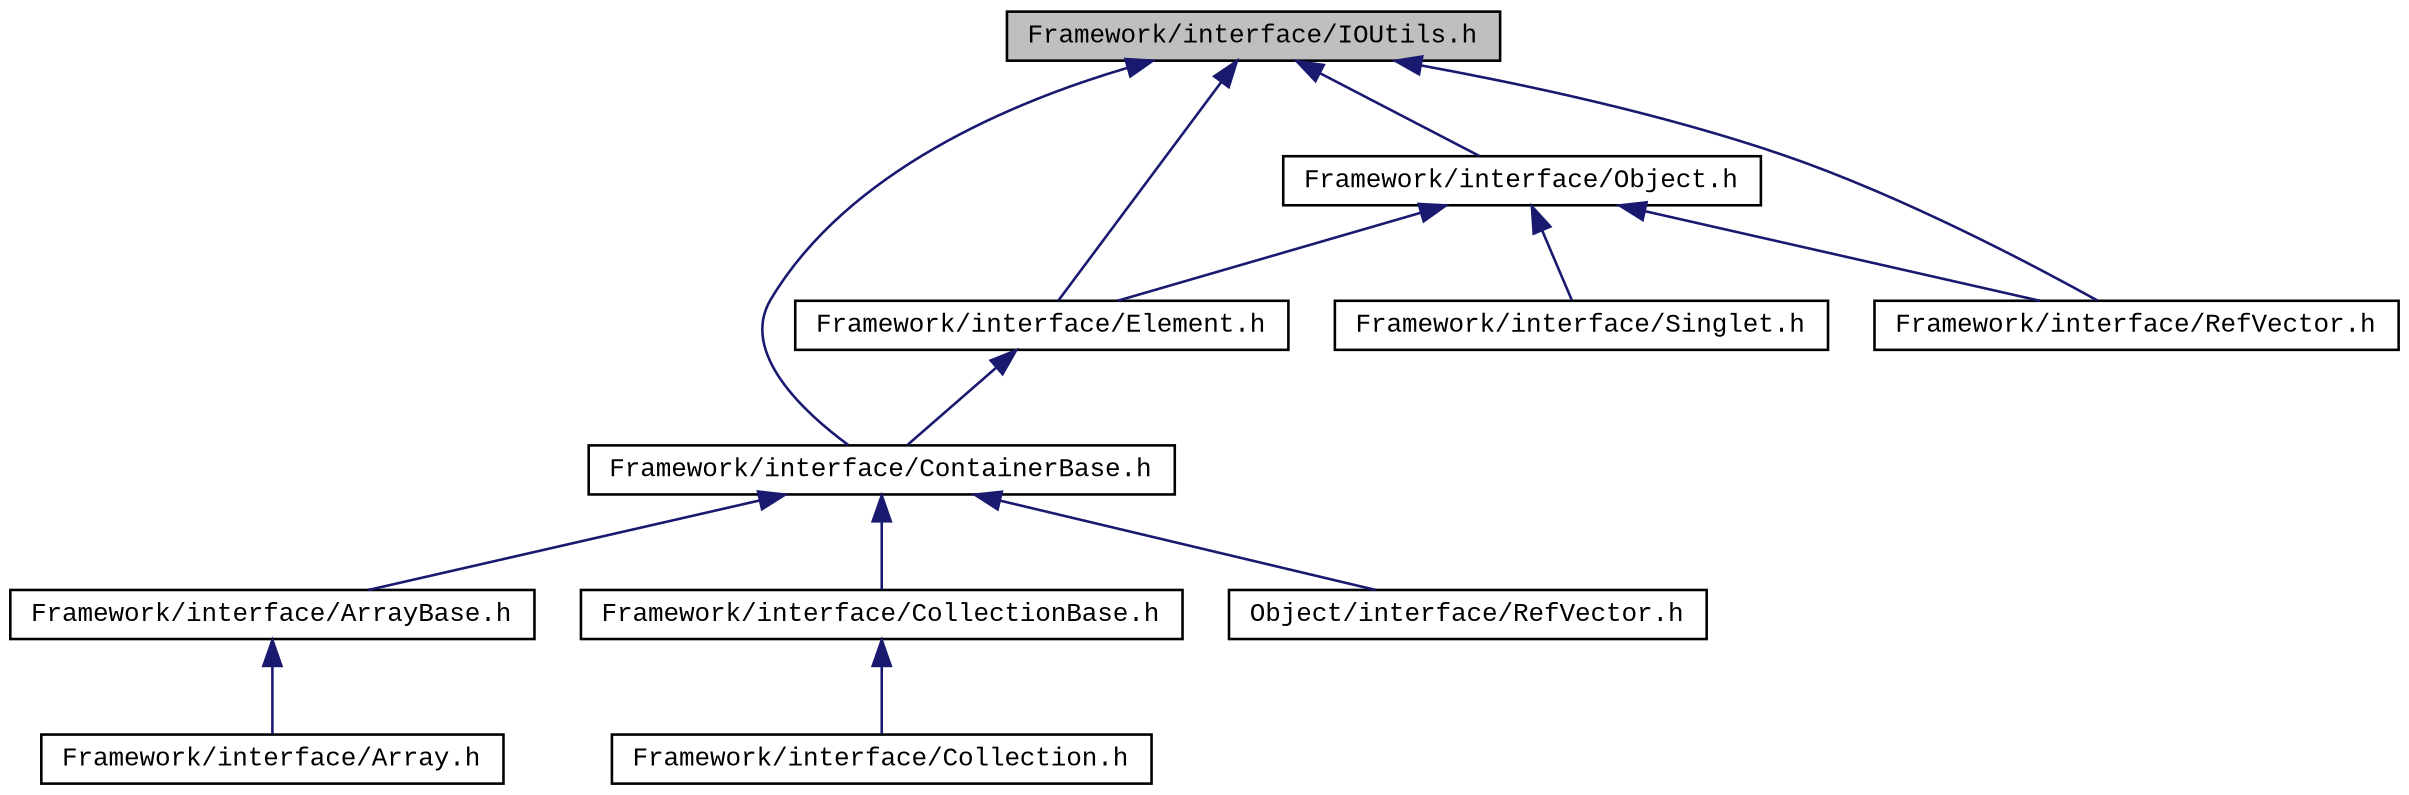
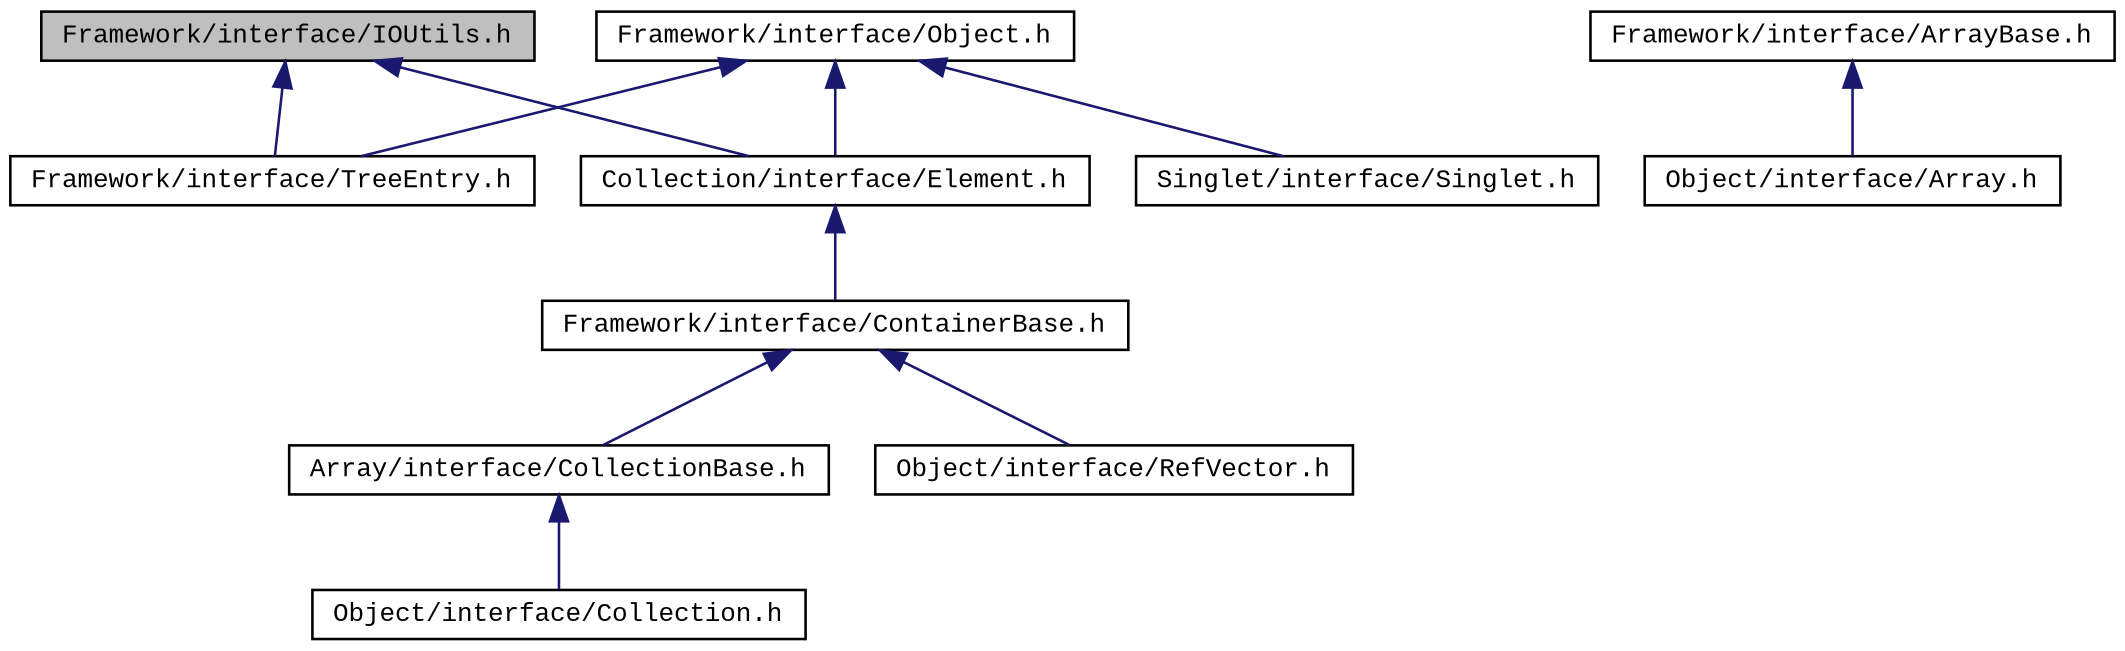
(1400, 115) -> none
(855, 204) -> none
(1042, 325) -> (835, 181)
(1581, 325) -> (1367, 181)
(2137, 325) -> (272, 181)
(564, 545) -> none
(882, 615) -> (559, 470)
(272, 759) -> (1853, 181)
(882, 759) -> (559, 615)
